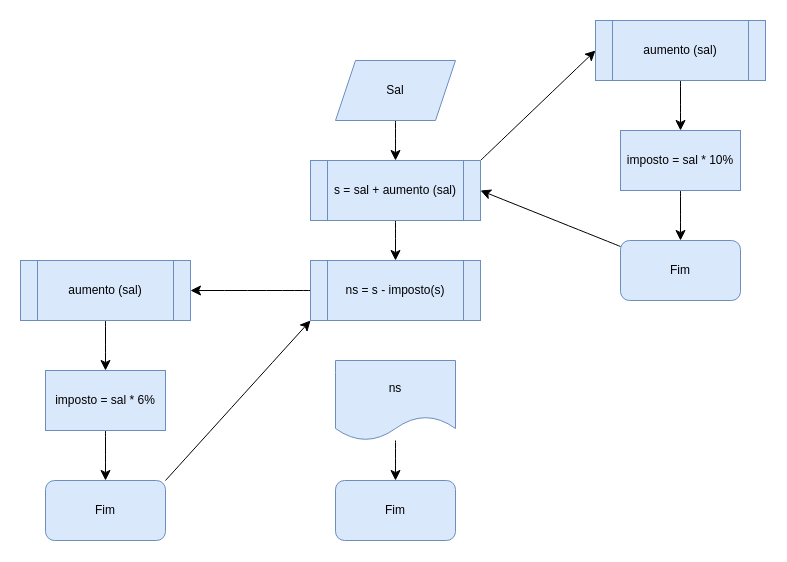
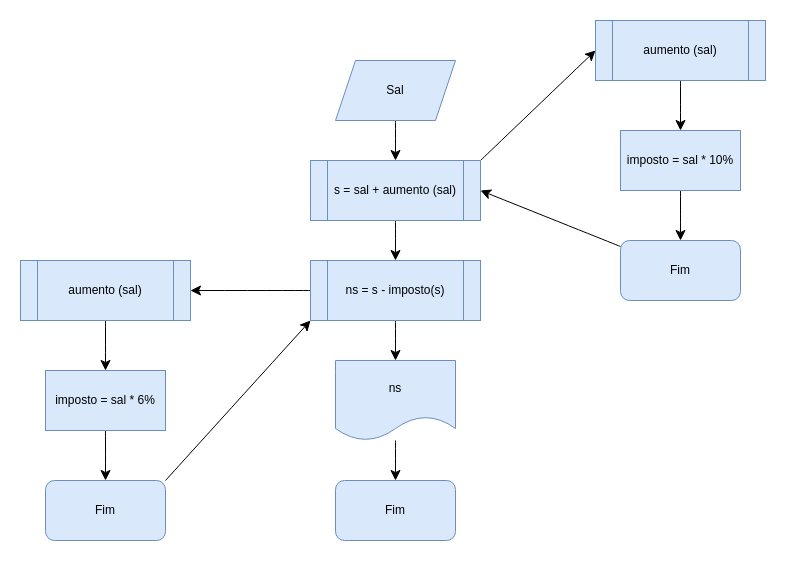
none -> (396, 336)
